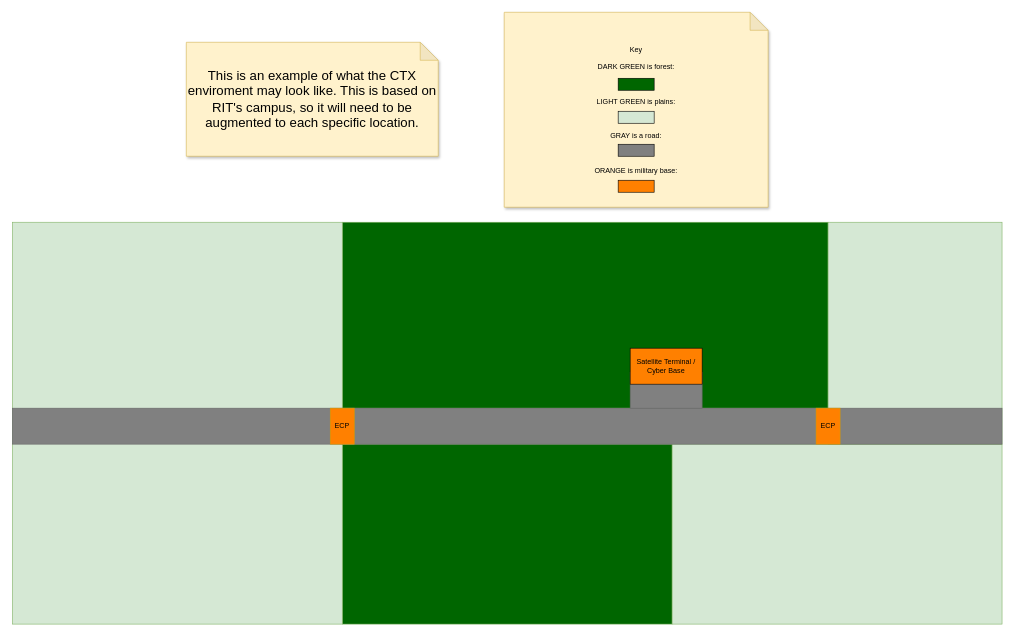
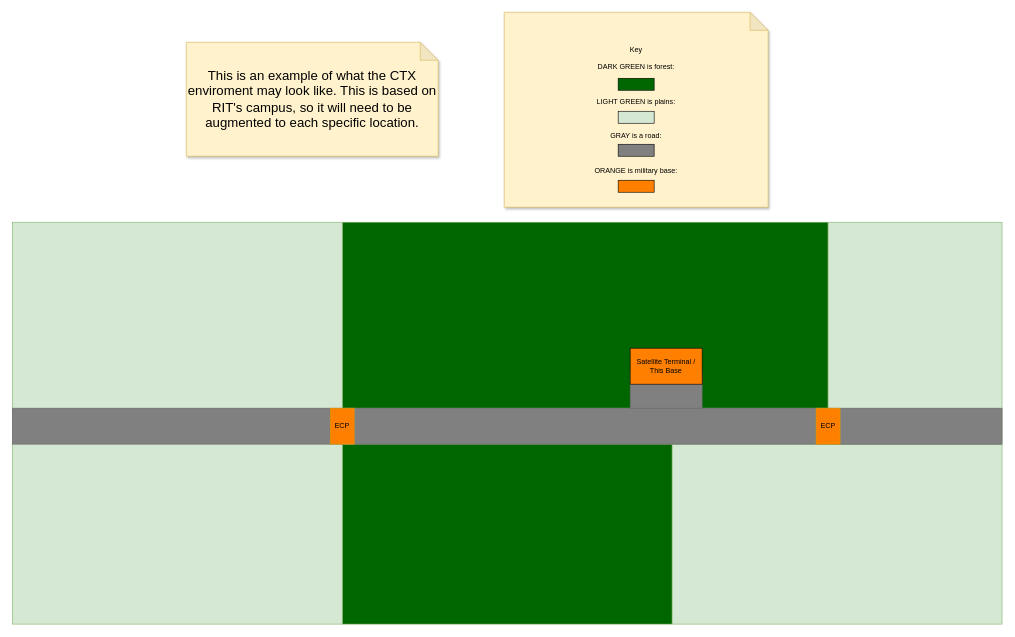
(666, 366) -> (666, 366)
